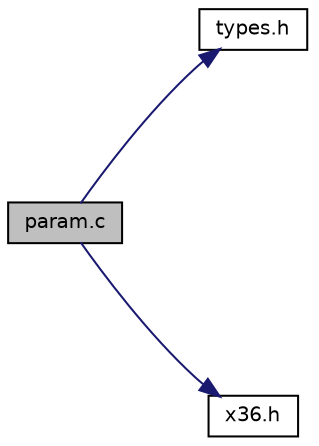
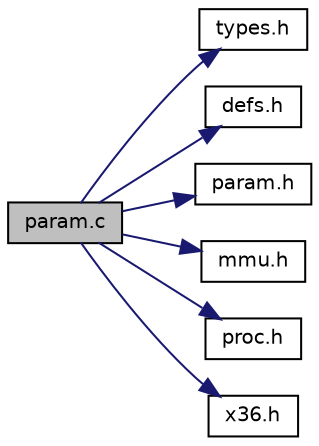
none -> (253, 107)
none -> (253, 184)
none -> (253, 261)
none -> (253, 339)
